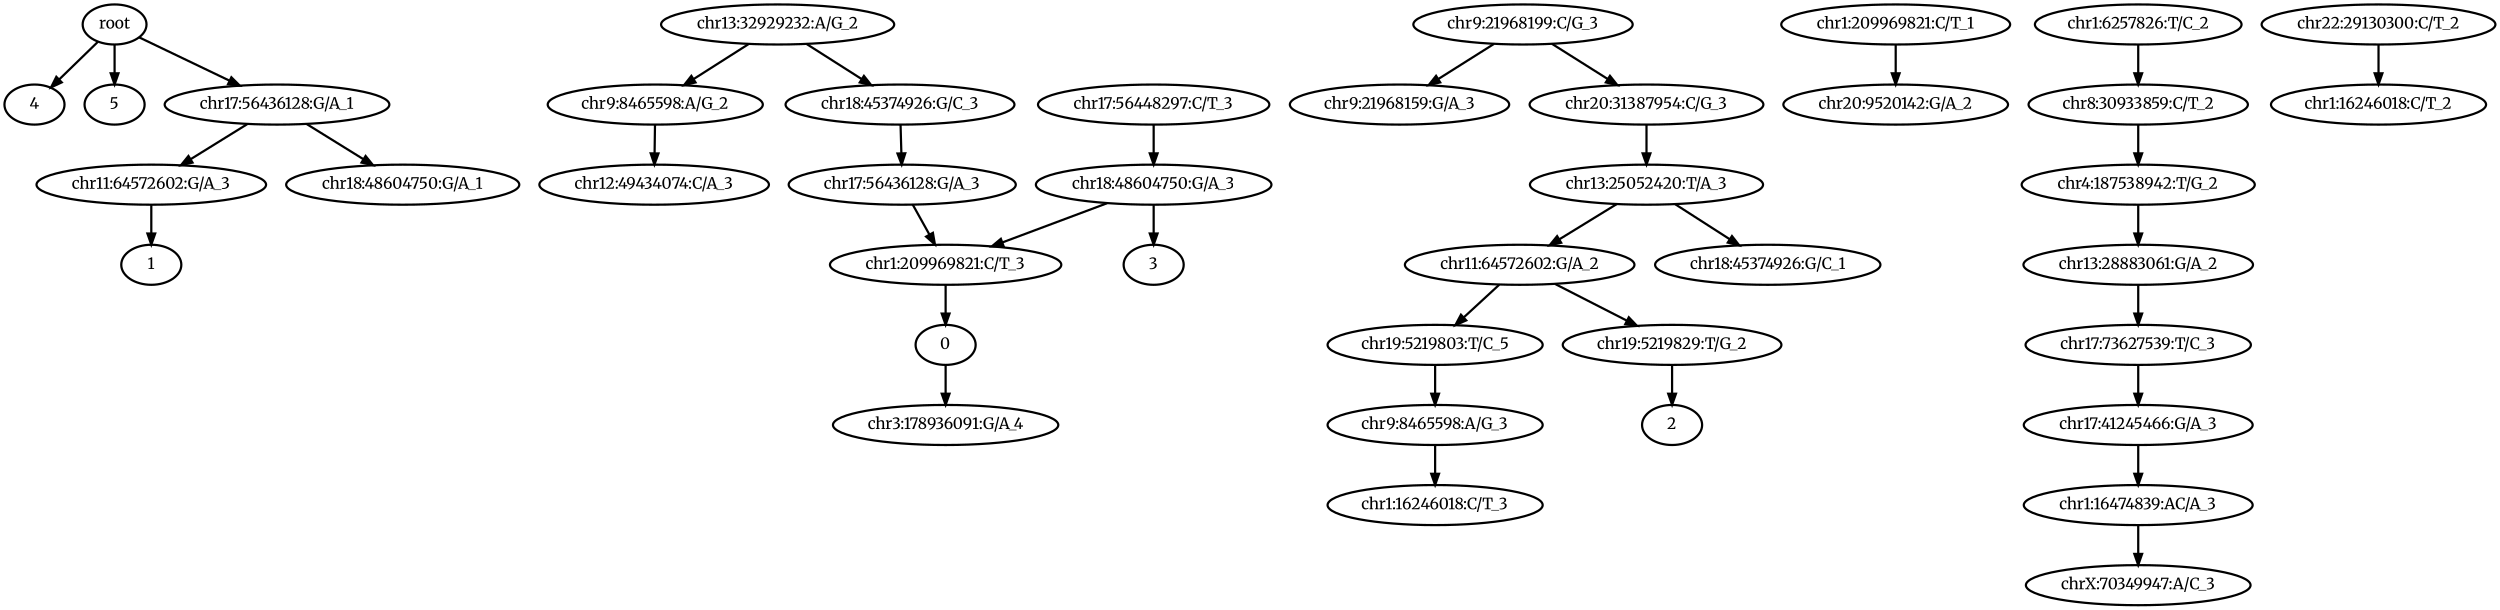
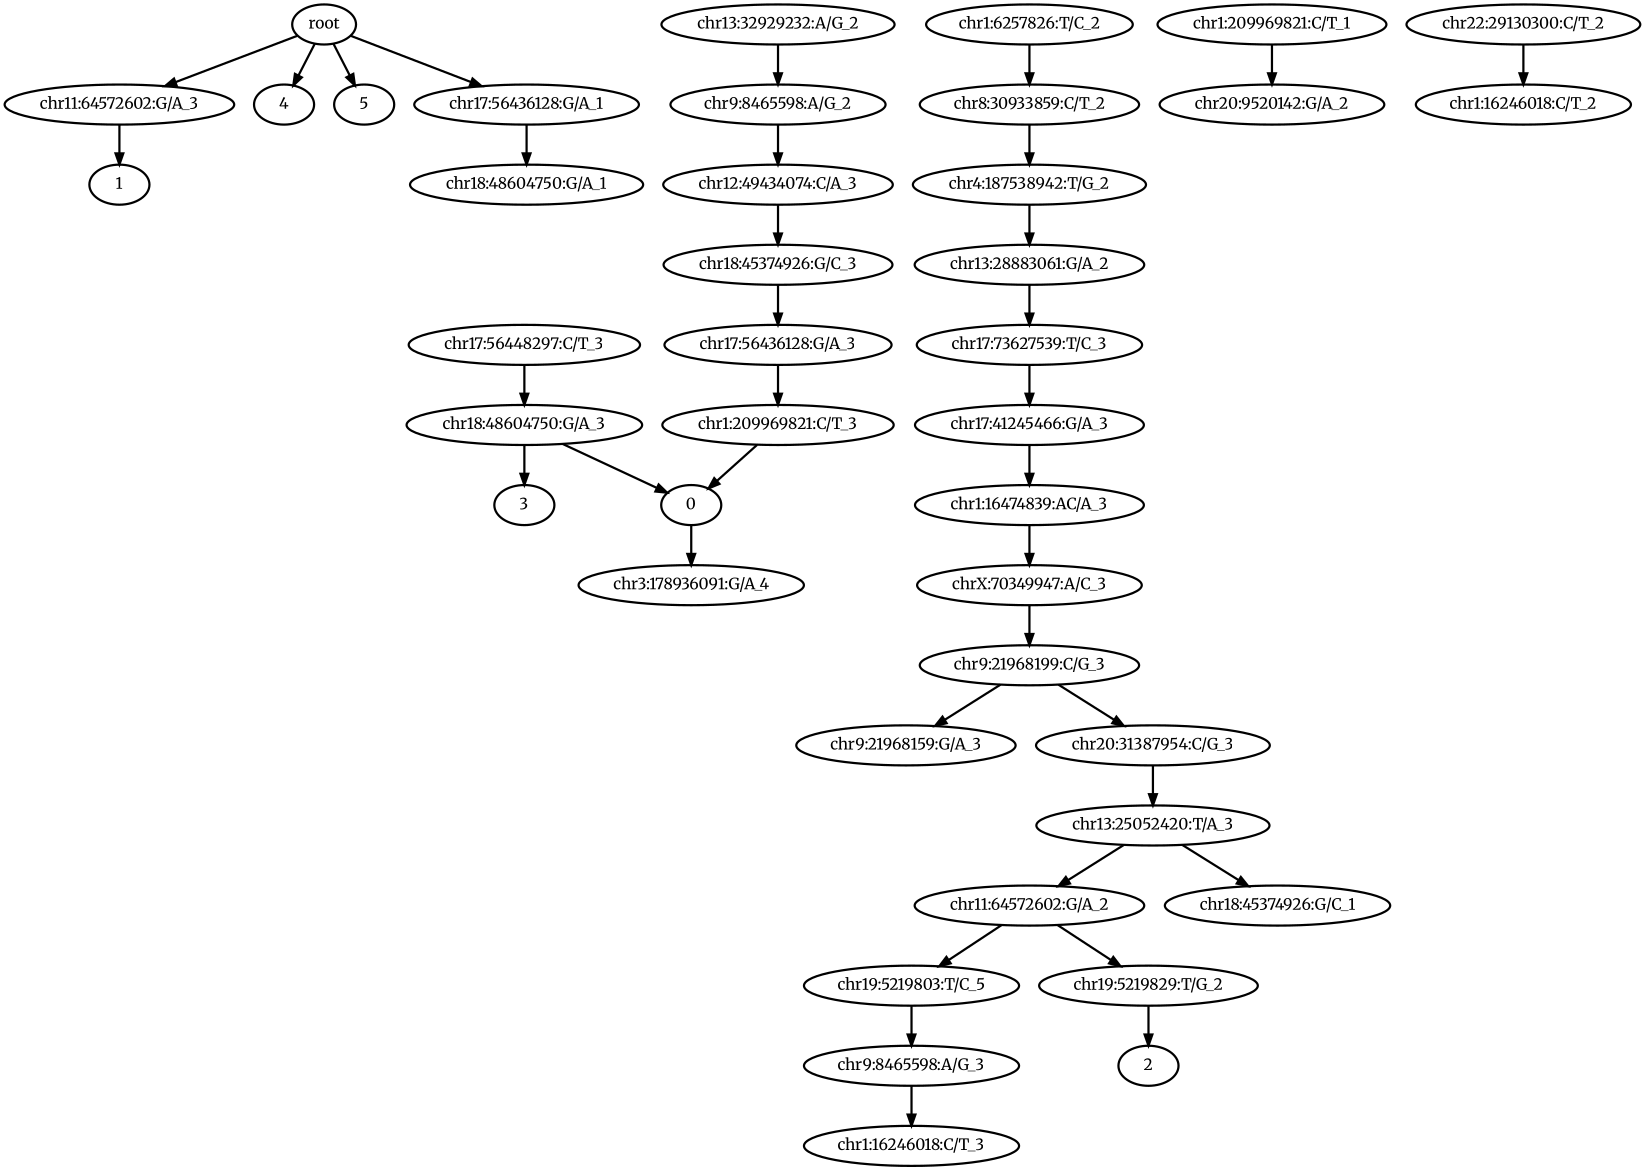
(834, 62) -> (778, 219)
(219, 142) -> (237, 59)
(1055, 223) -> (610, 466)
none -> (1029, 620)
